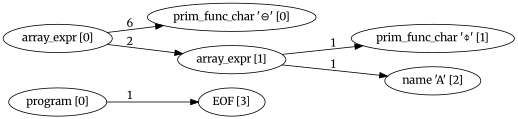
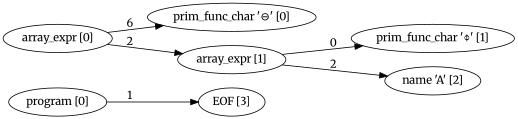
(334, 44) -> (334, 44)
(334, 65) -> (334, 65)
